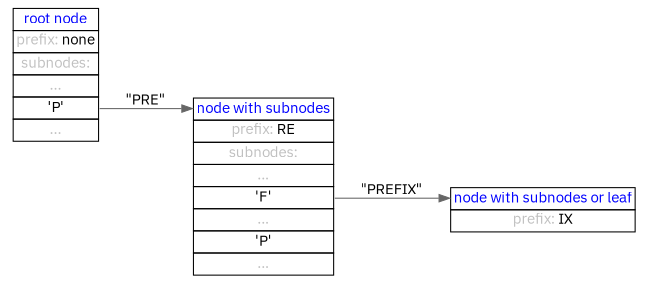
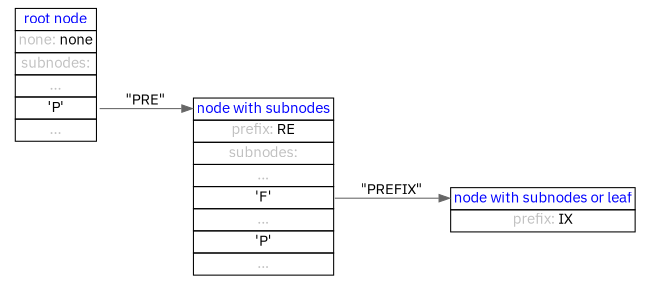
(37, 40) -> (37, 40)
